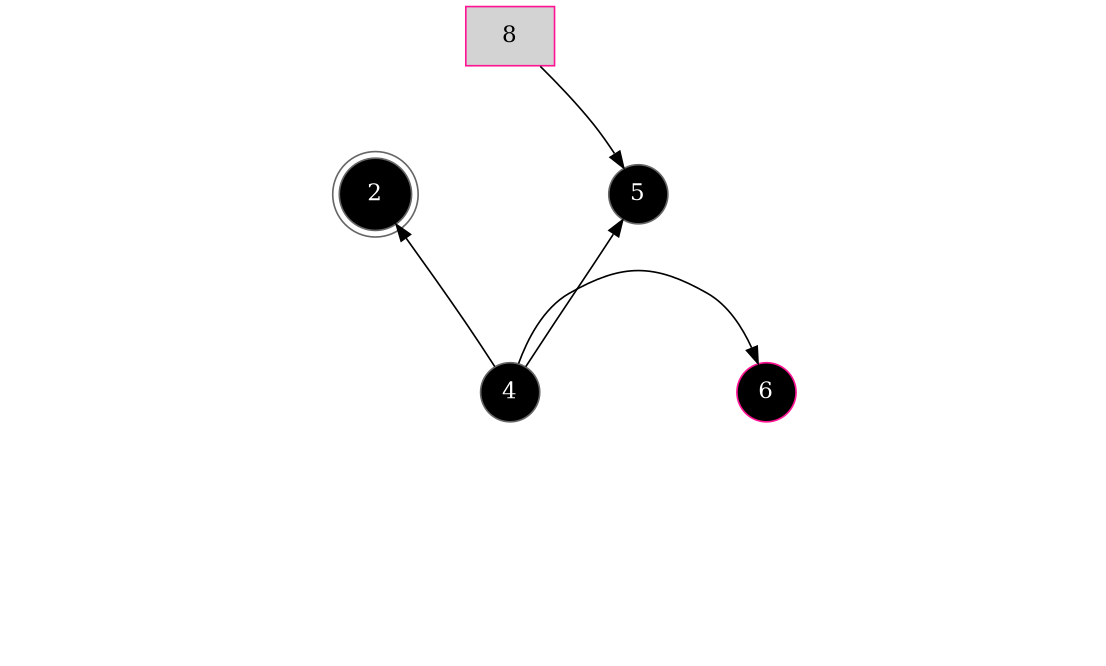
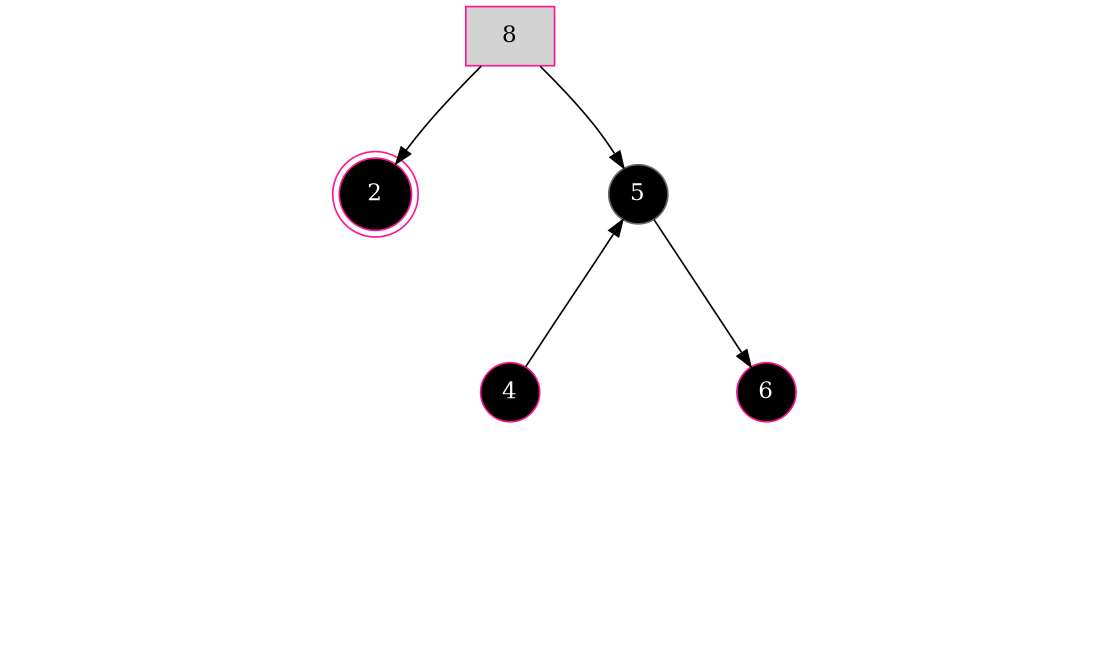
(375, 194) -> (375, 194)
(622, 272) -> (698, 286)
(451, 302) -> (442, 107)
(510, 392) -> (510, 392)
